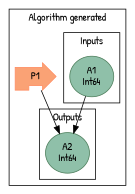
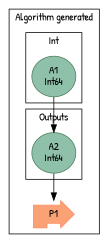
(92, 41) -> (54, 41)
(47, 104) -> (54, 184)
